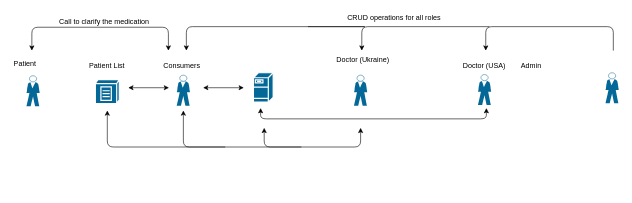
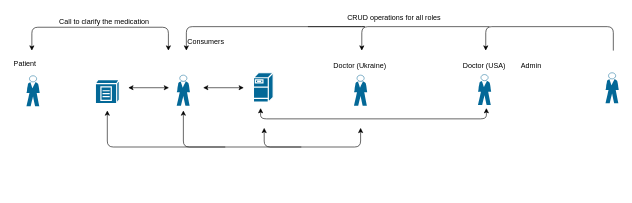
(366, 60) -> (363, 66)
(109, 66) -> none
(186, 66) -> (210, 42)
